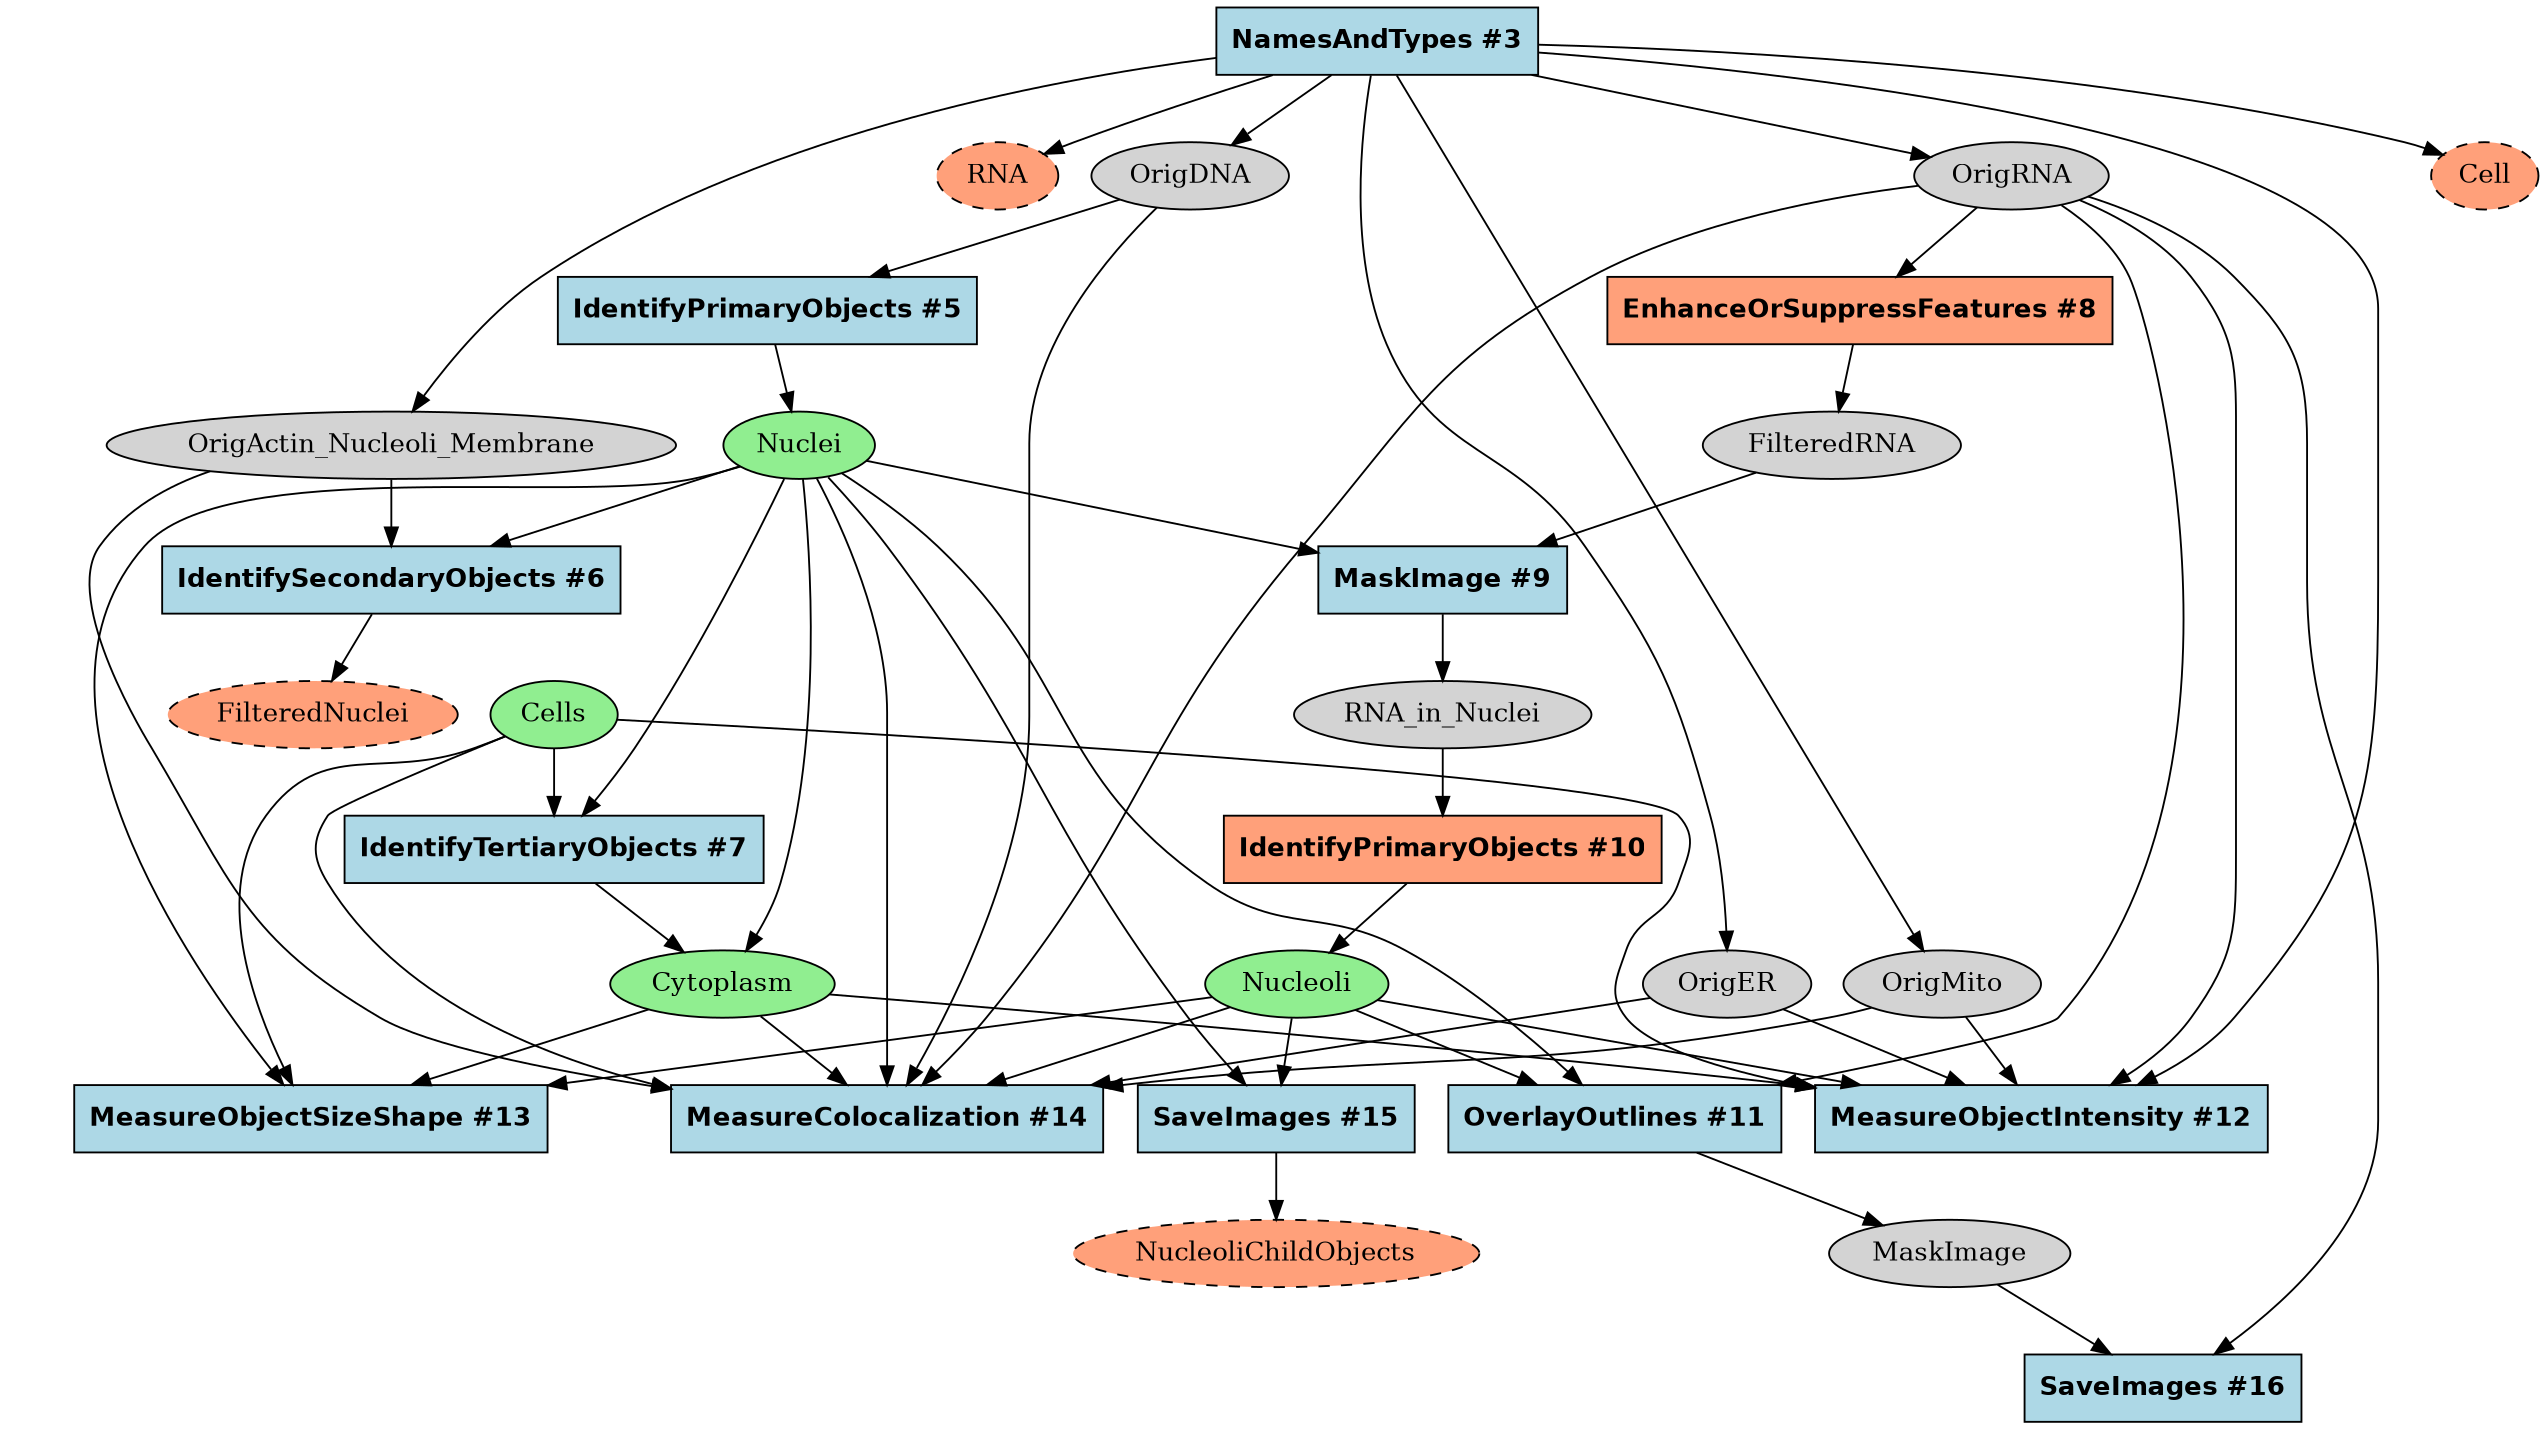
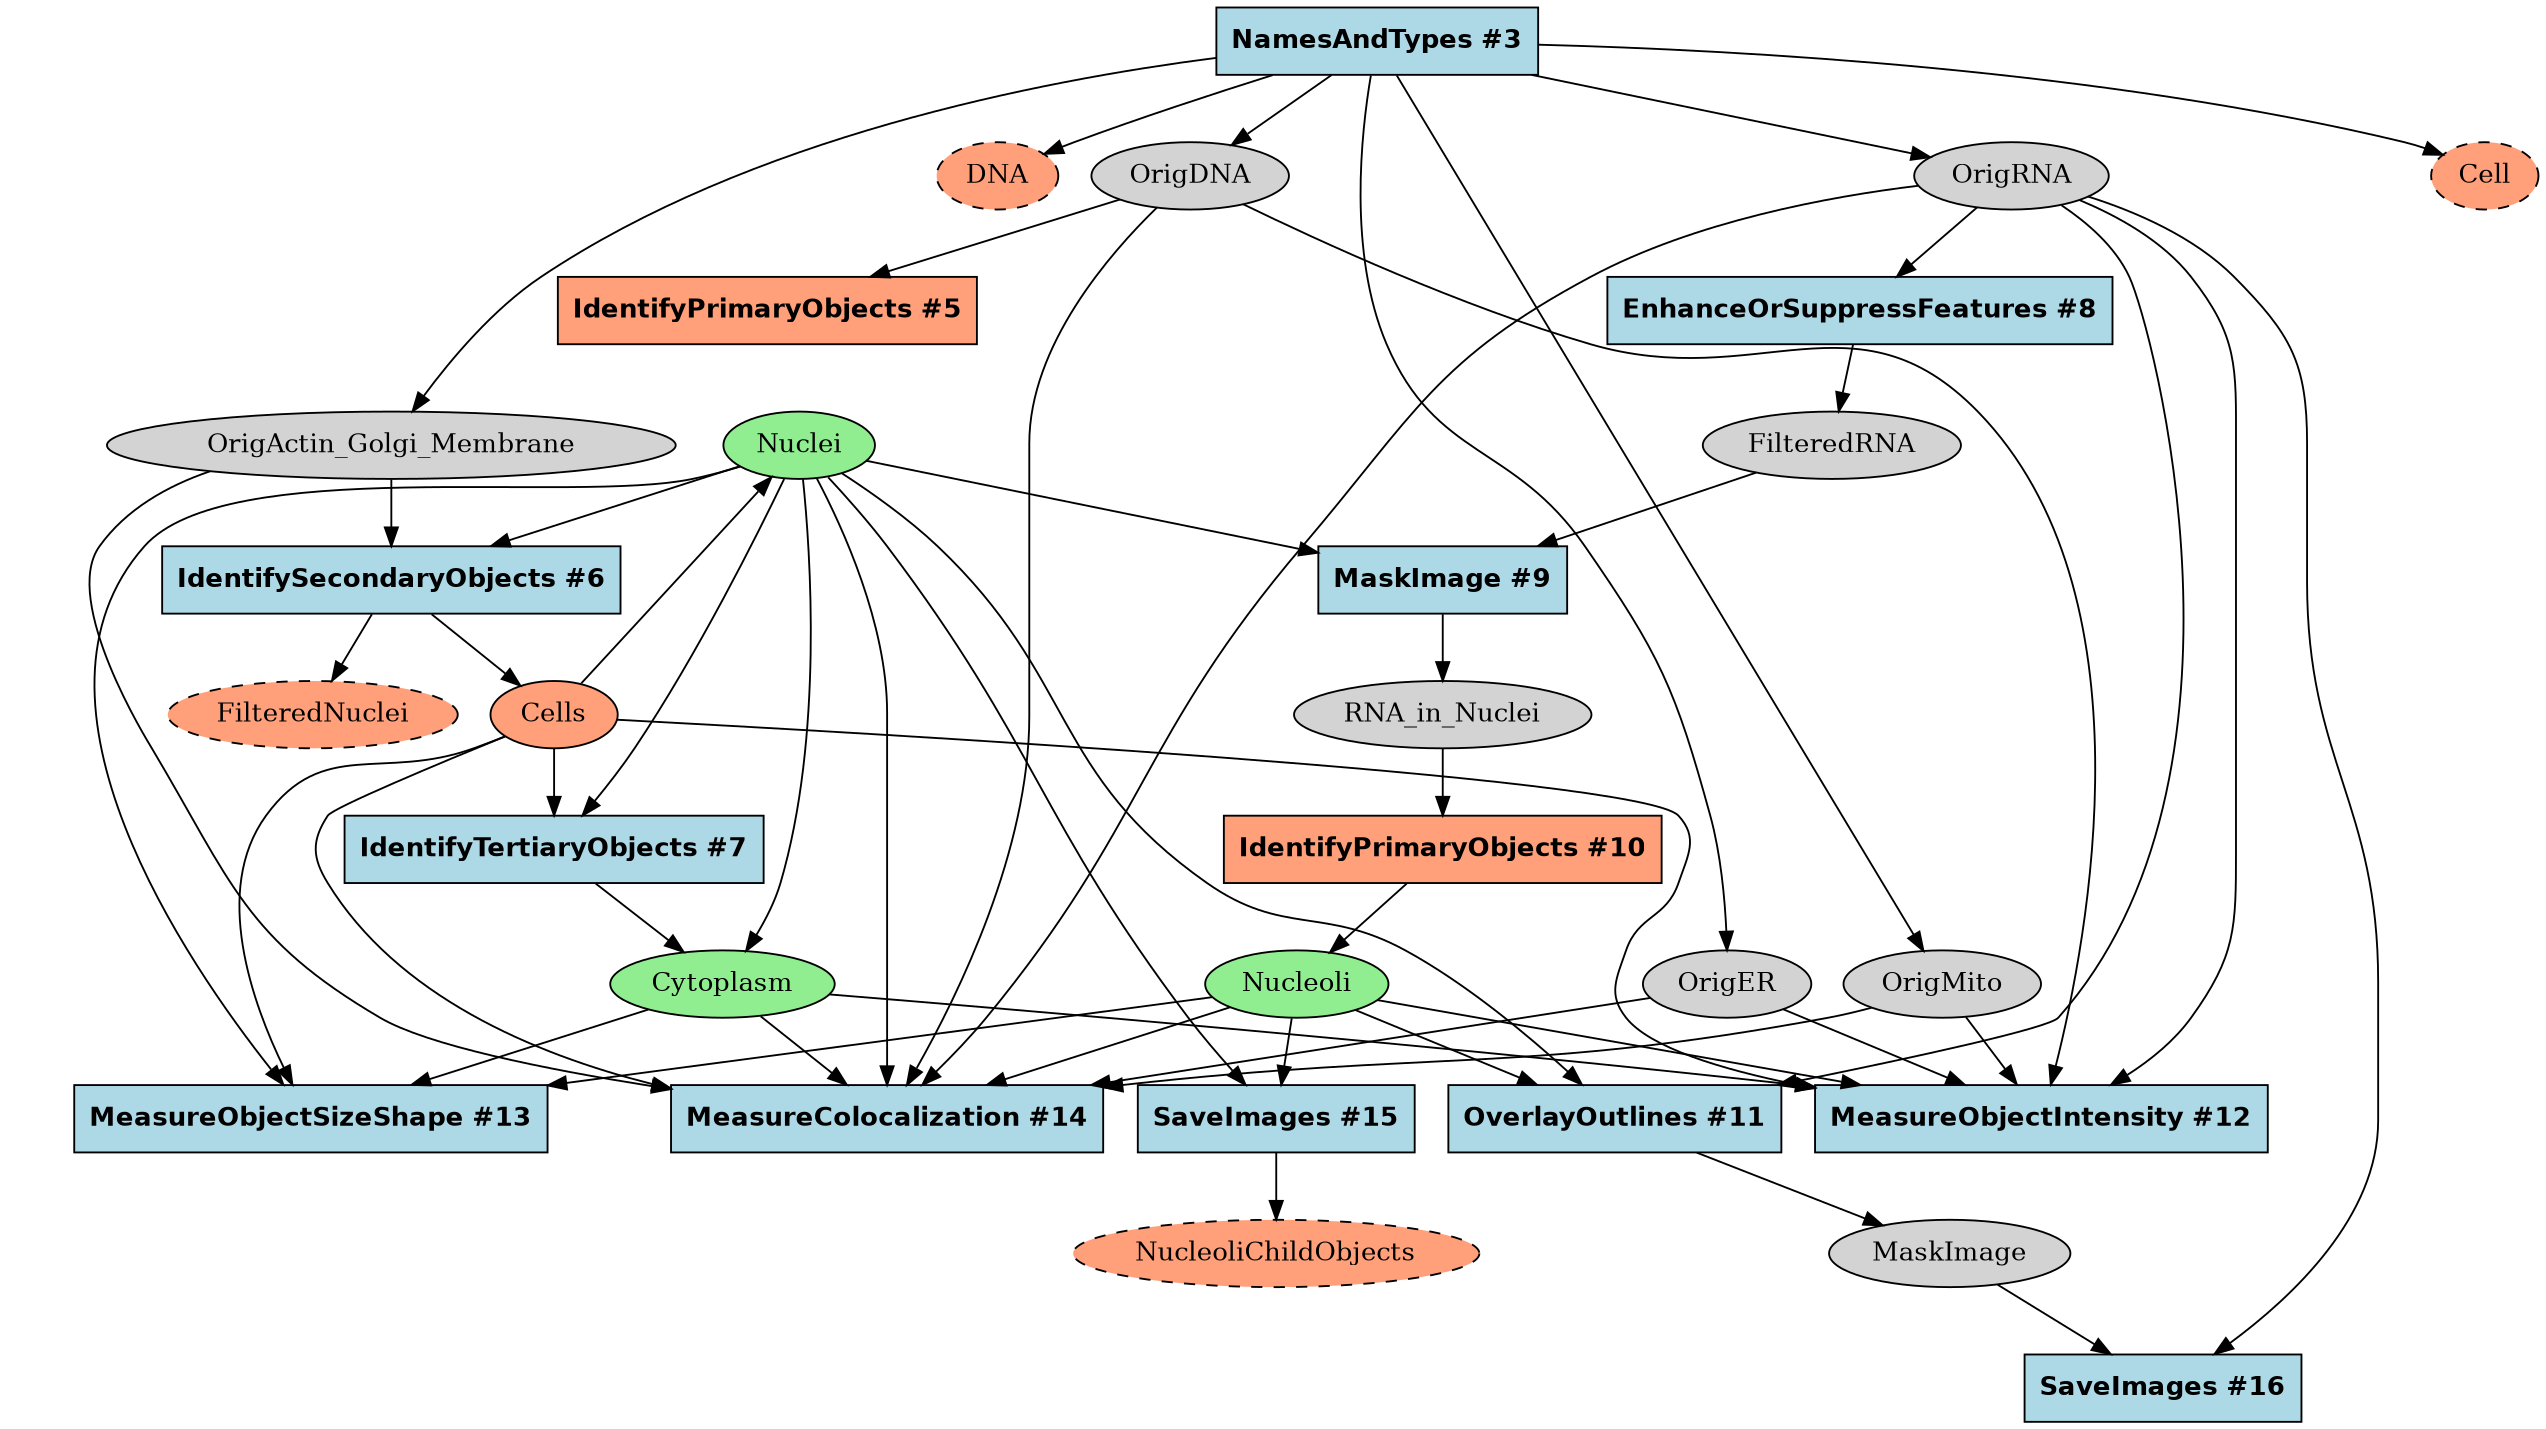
(997, 176) -> (997, 176)
(2365, 277) -> (1941, 381)
(767, 311) -> (767, 311)
(1860, 311) -> (1860, 311)
(781, 369) -> (670, 587)
(391, 445) -> (391, 445)
none -> (469, 644)
(554, 715) -> (554, 715)
